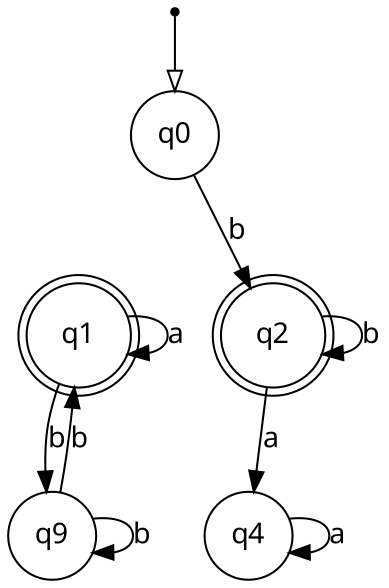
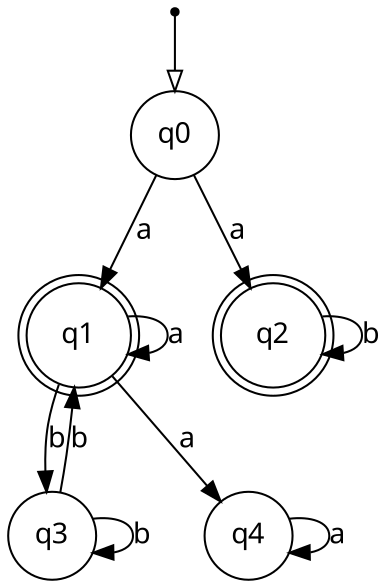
none -> (133, 222)
(237, 231) -> (237, 231)
(262, 429) -> (160, 431)
(52, 536) -> (52, 536)
